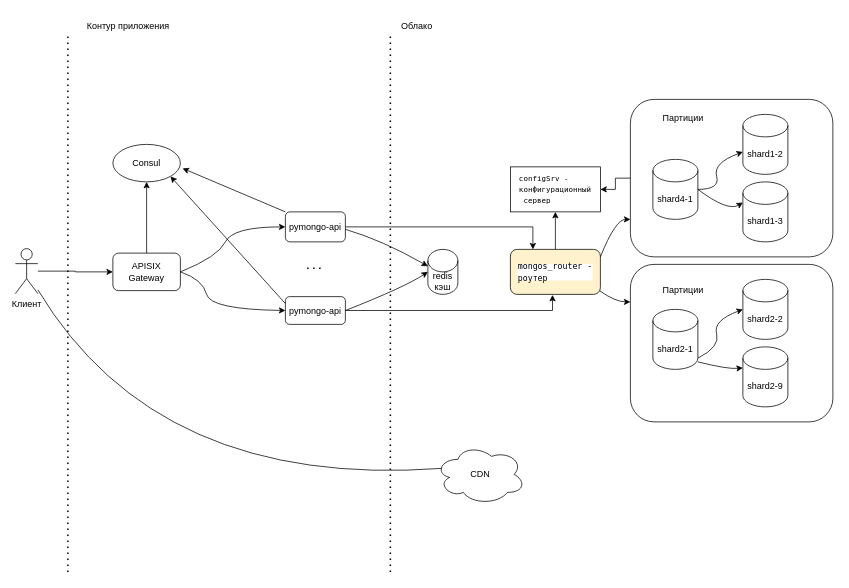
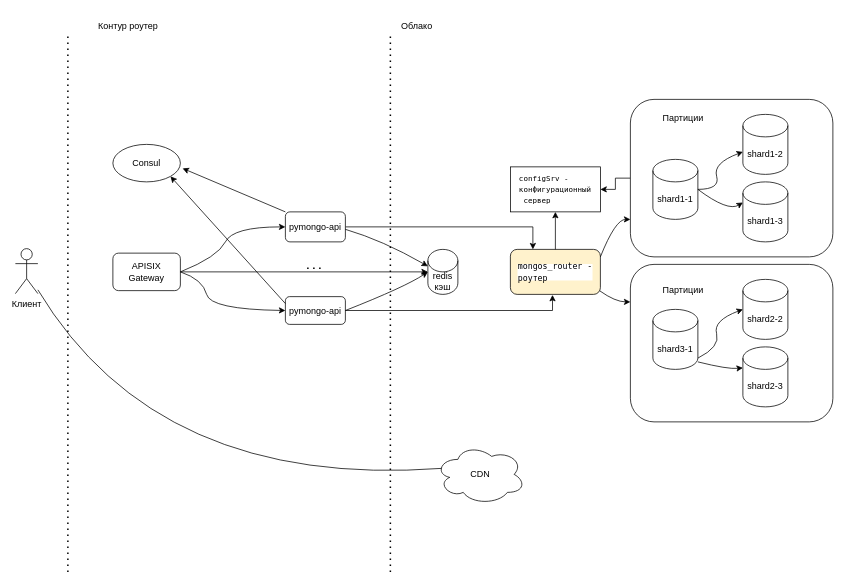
(128, 27) -> (128, 27)
(675, 199) -> (675, 199)
(147, 220) -> (421, 272)
(75, 271) -> none
(675, 349) -> (675, 349)
(765, 387) -> (765, 387)
